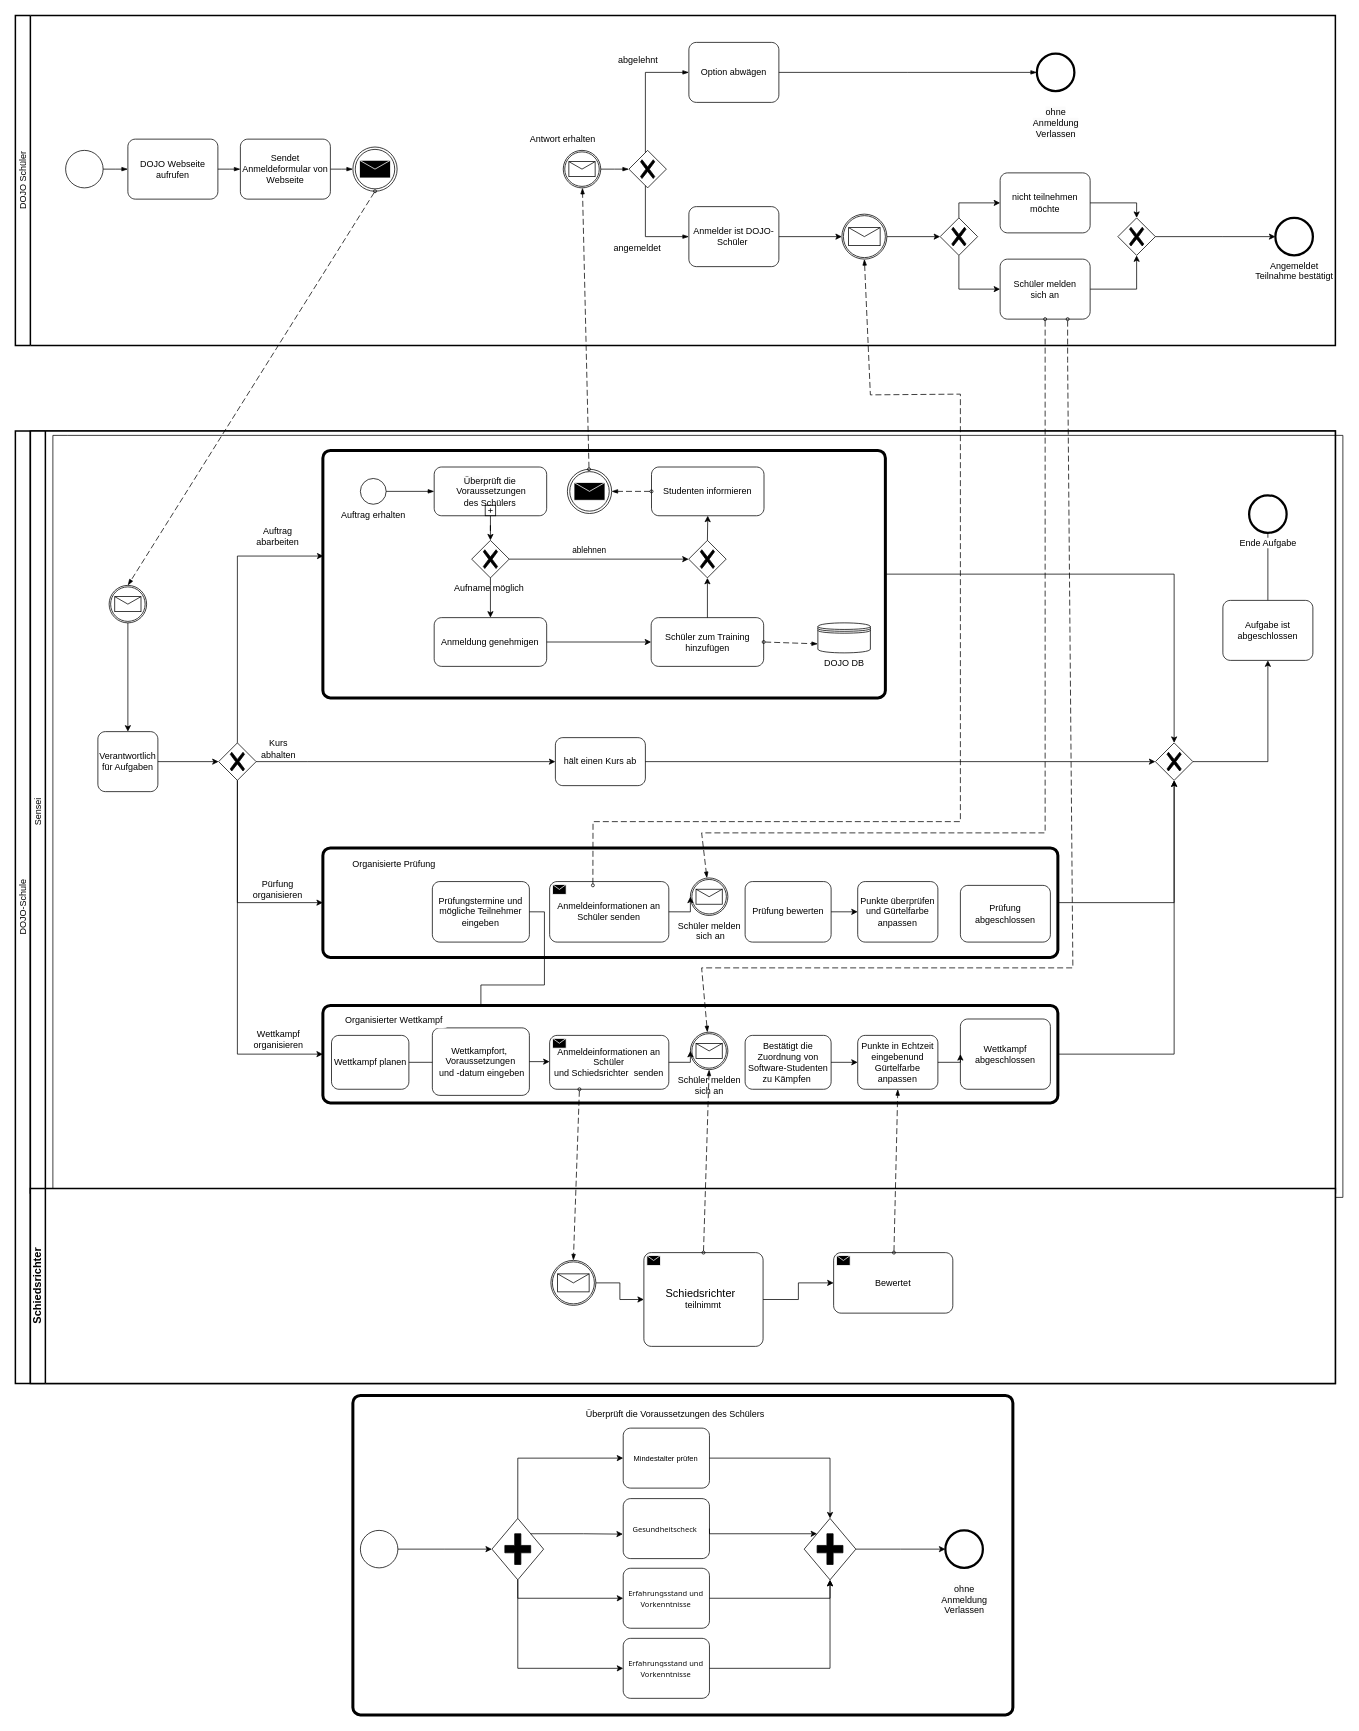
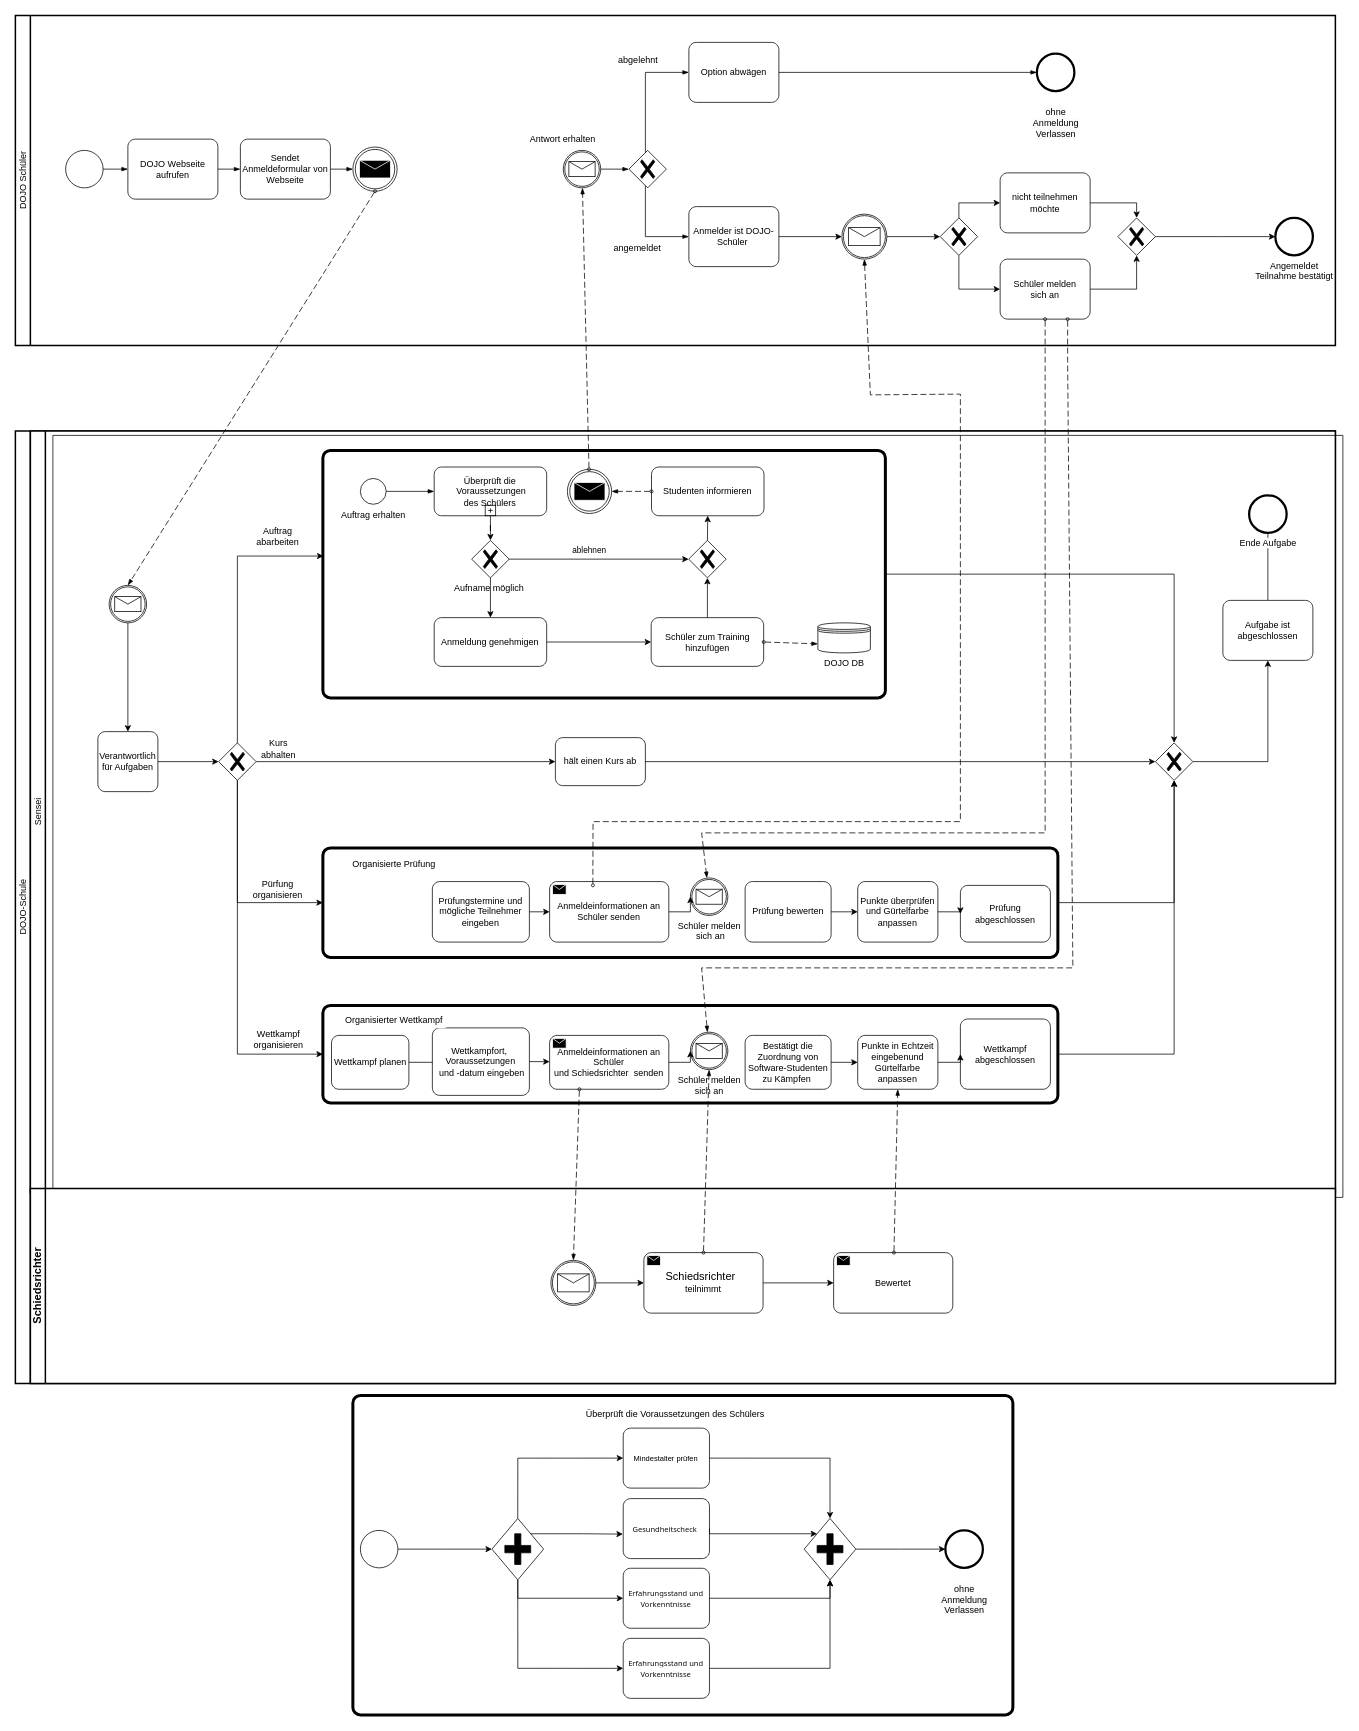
none -> (948, 912)
(544, 948) -> (543, 912)
(703, 1299) -> (703, 1283)
